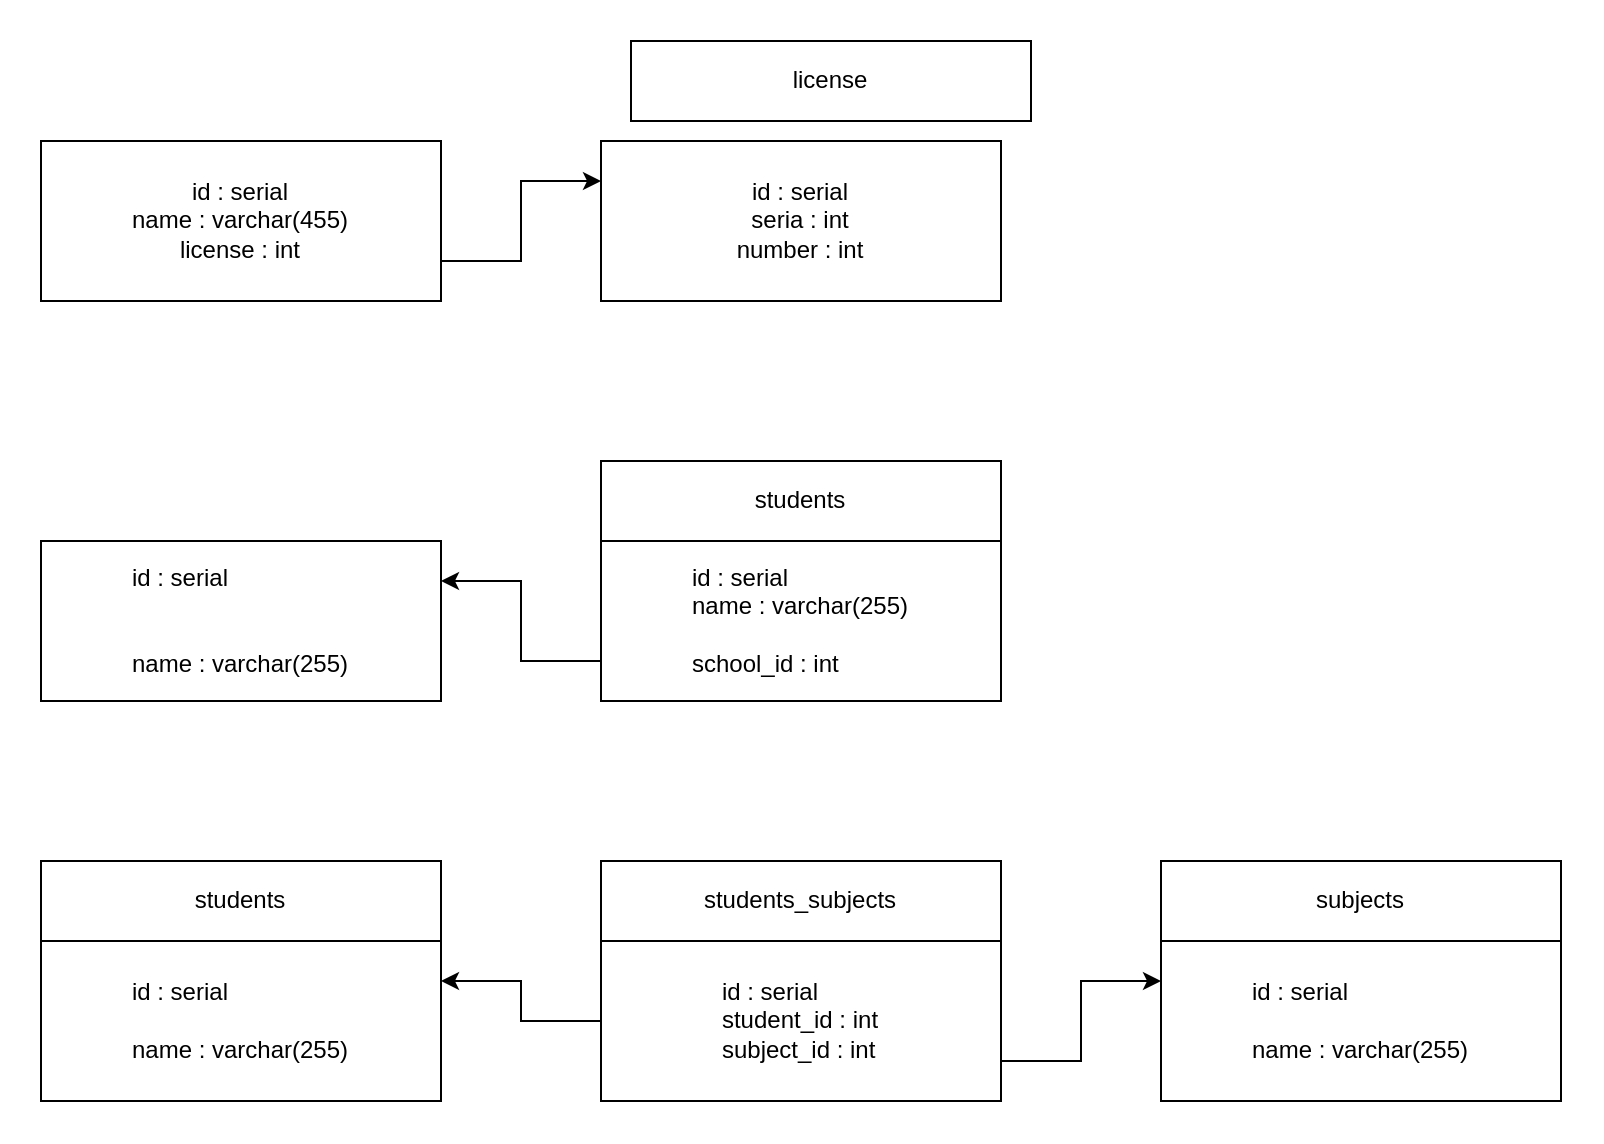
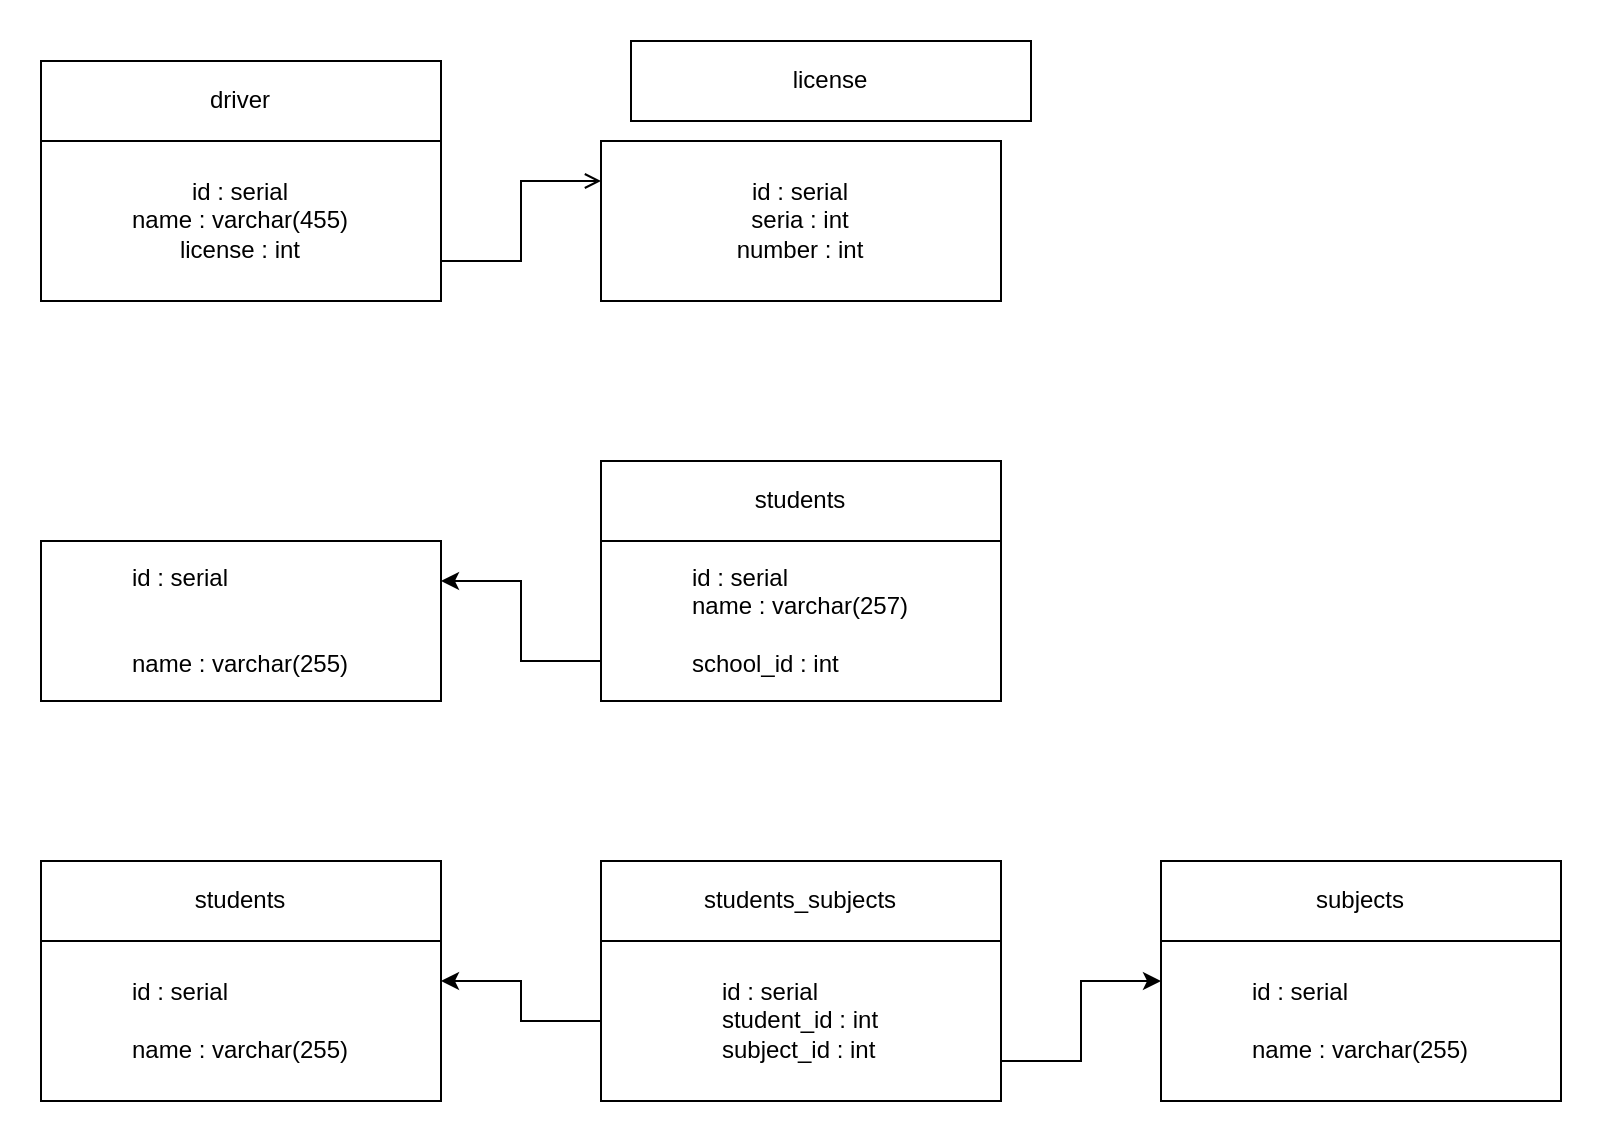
none -> (241, 101)
(586, 181) -> (588, 181)
(801, 621) -> (801, 621)
